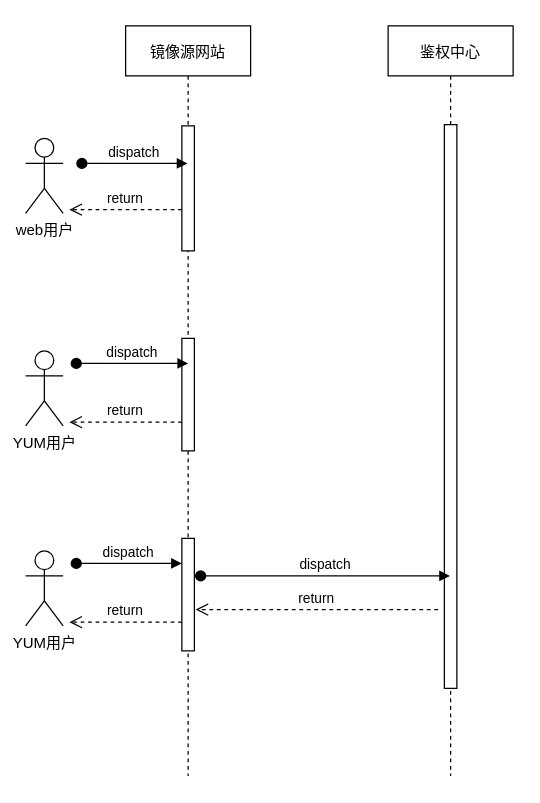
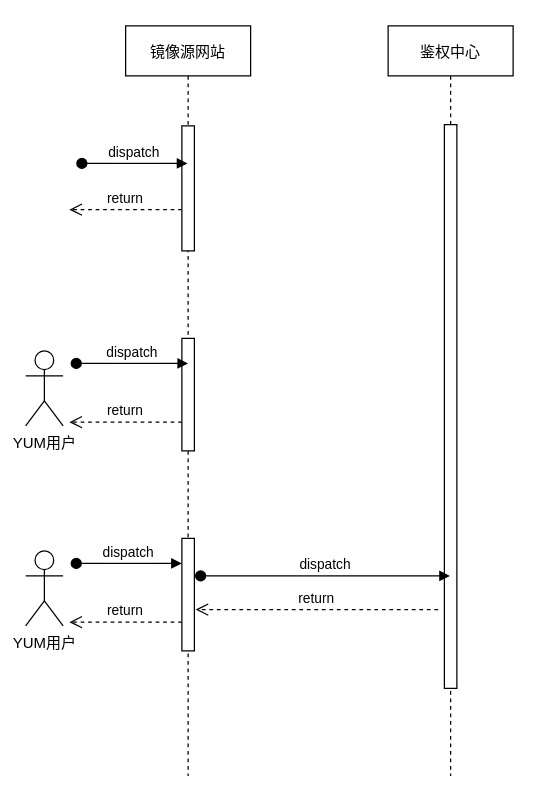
(44, 176) -> none
